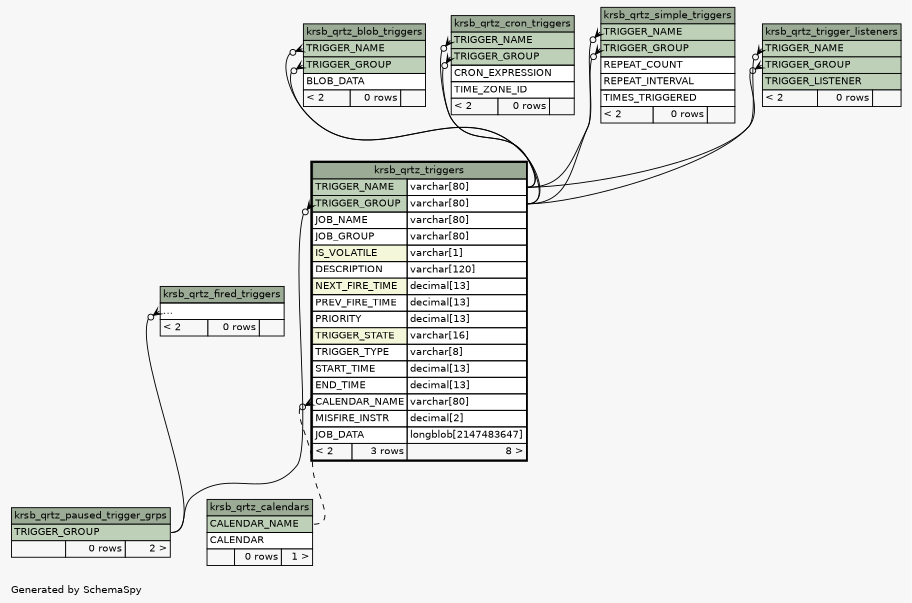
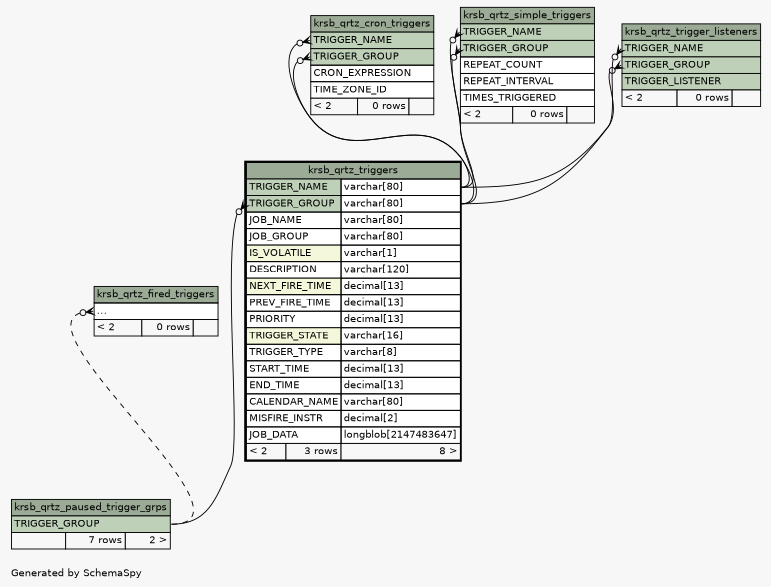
(364, 65) -> none
(167, 428) -> (137, 423)
(259, 532) -> none
(106, 549) -> (106, 540)
